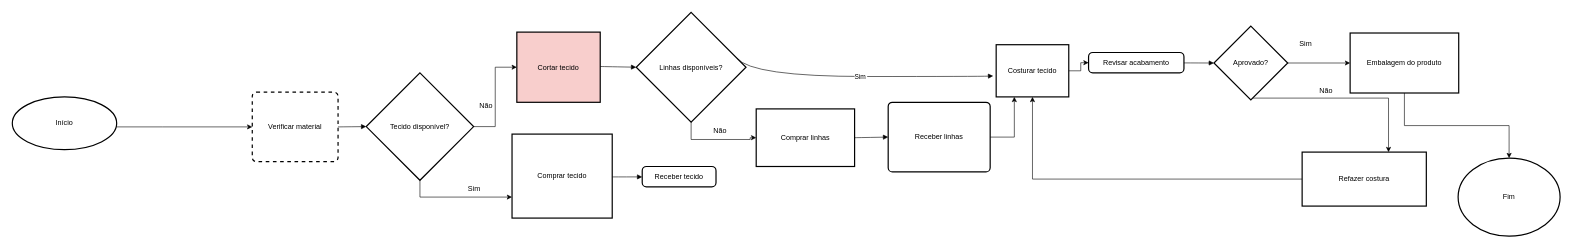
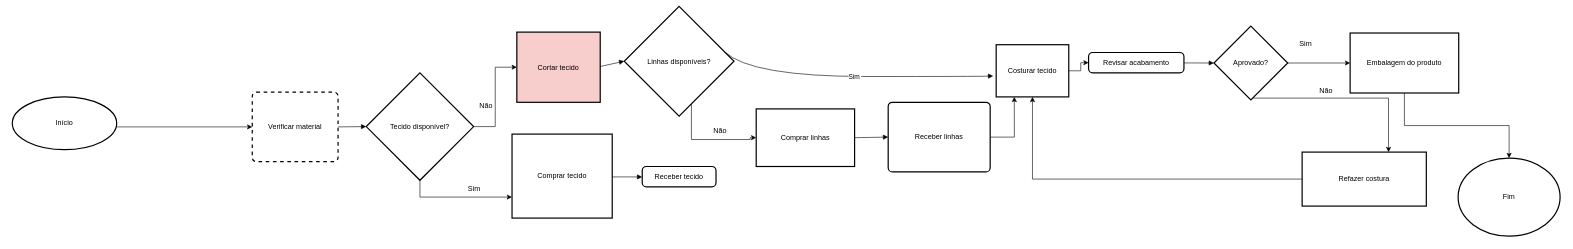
(691, 67) -> (679, 61)
